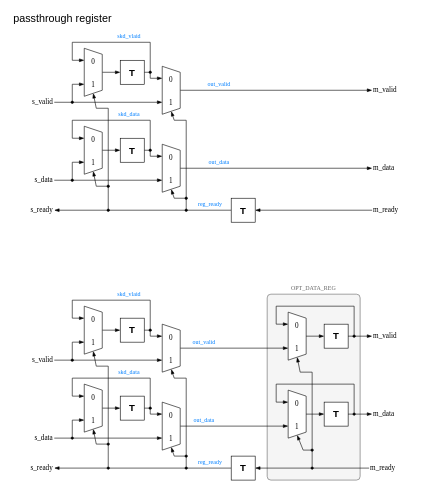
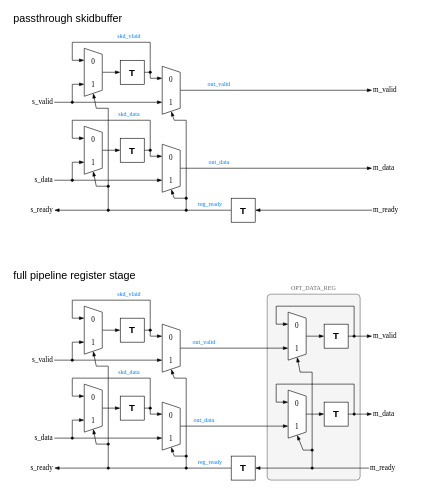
(52, 18) -> (56, 18)
none -> (90, 276)
